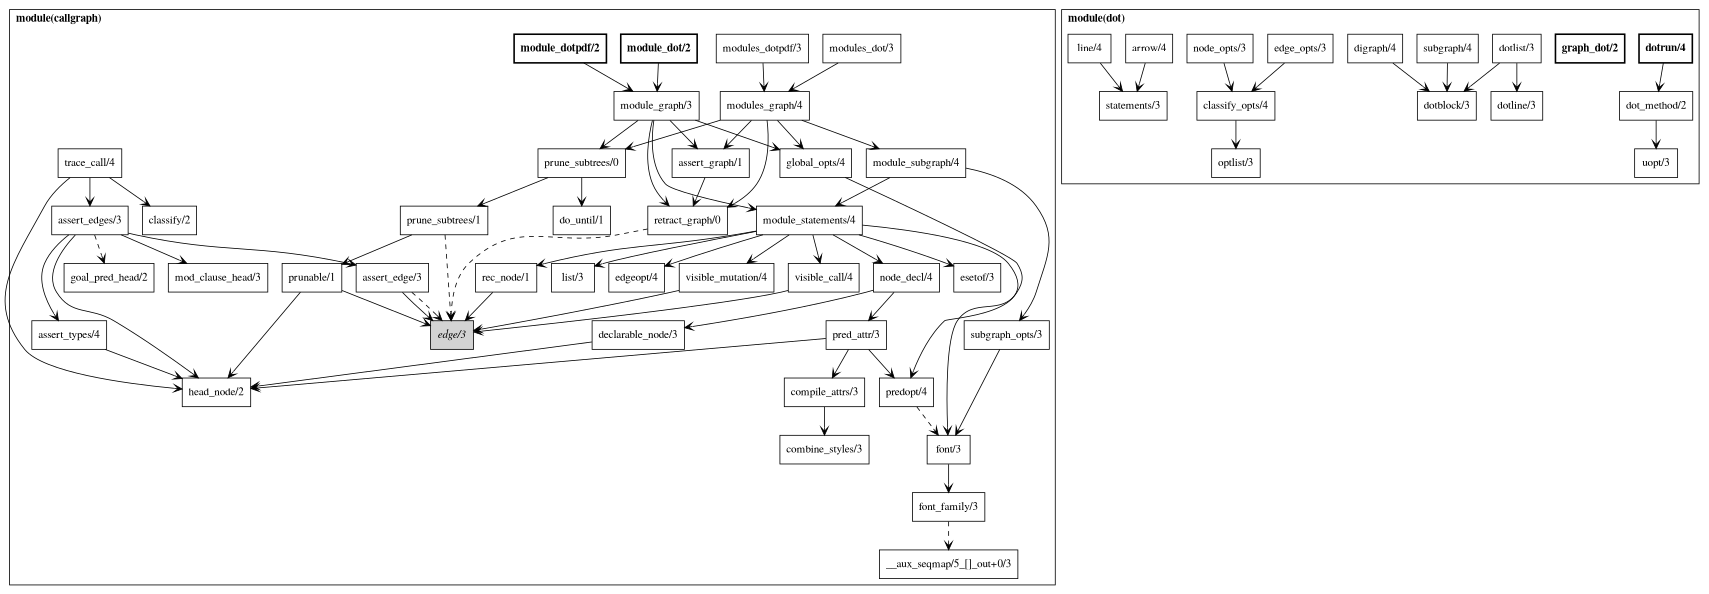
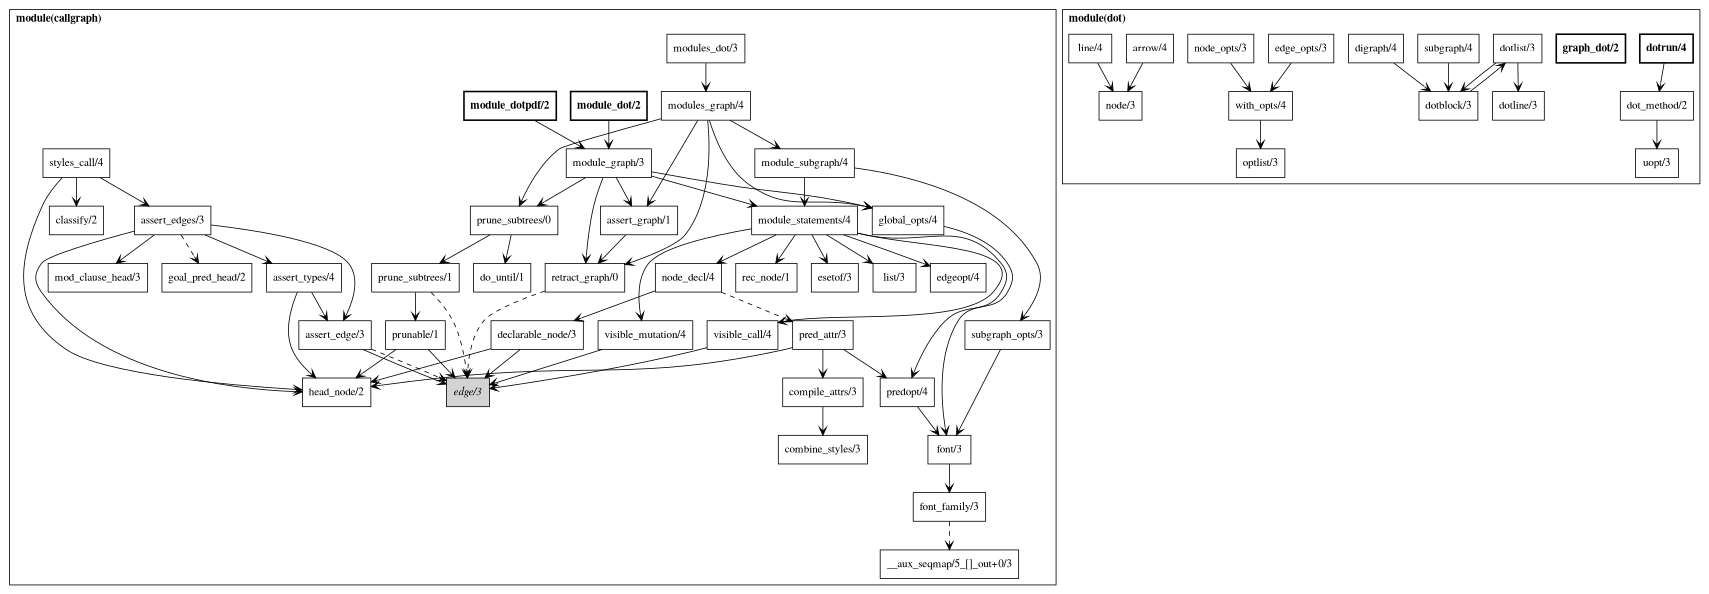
(762, 49) -> none
none -> (1485, 80)
(1133, 106) -> (1121, 106)
(1236, 106) -> (1261, 106)
(90, 163) -> (76, 163)
none -> (318, 303)
(482, 304) -> (506, 361)
(884, 304) -> (753, 305)
(925, 418) -> (926, 418)
